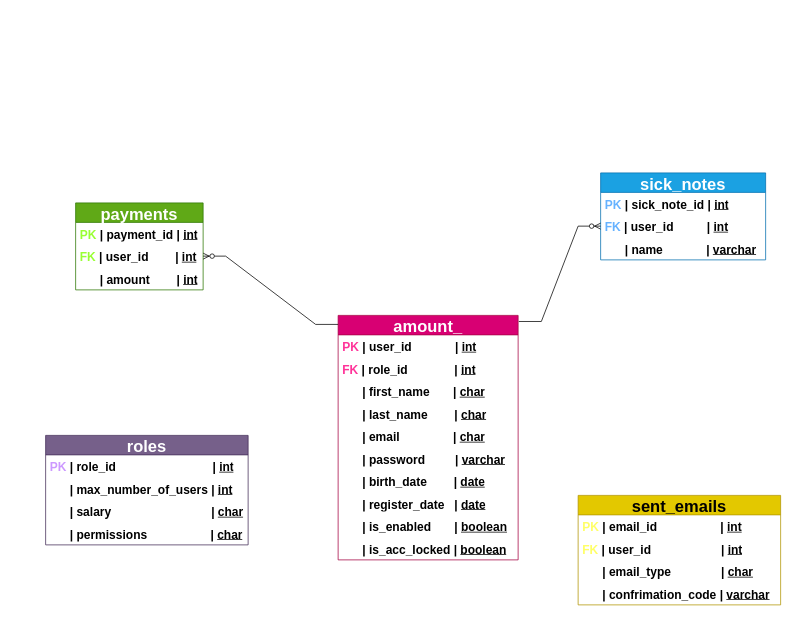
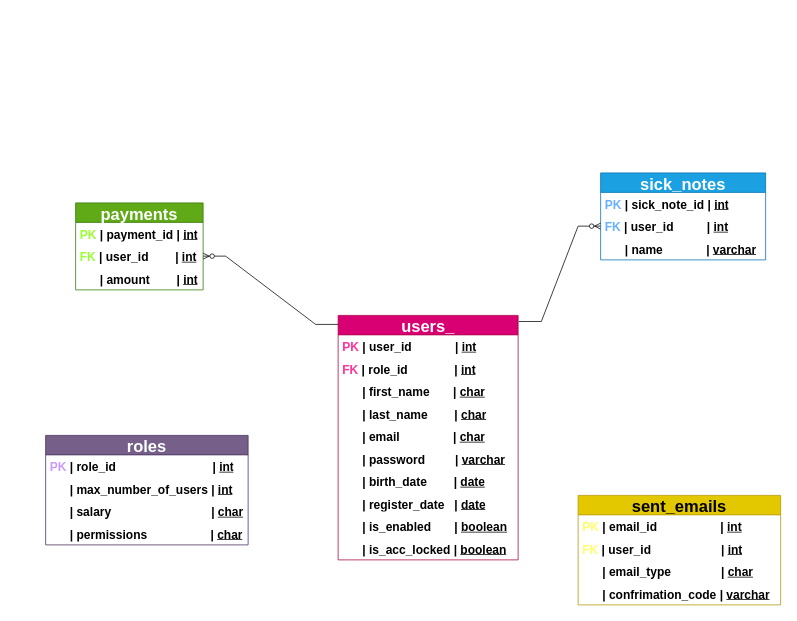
(428, 327) -> (428, 327)
